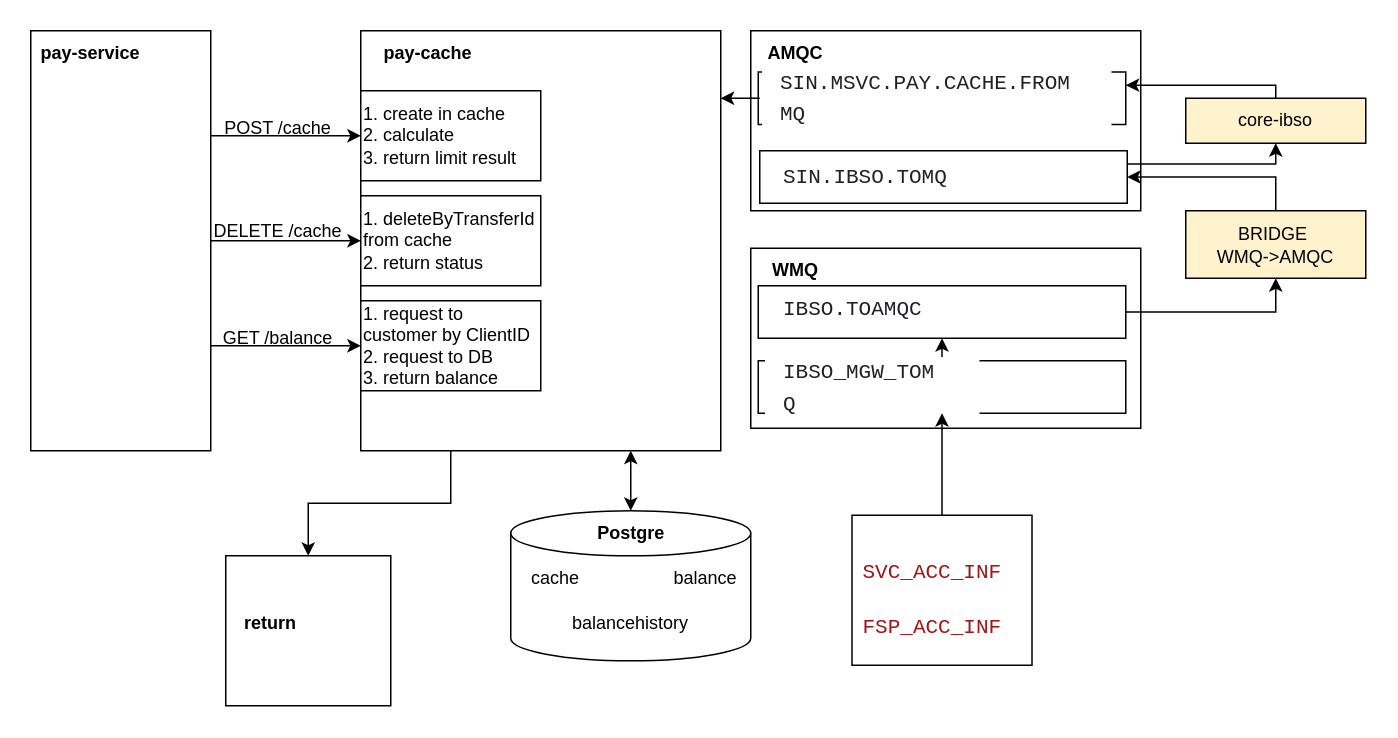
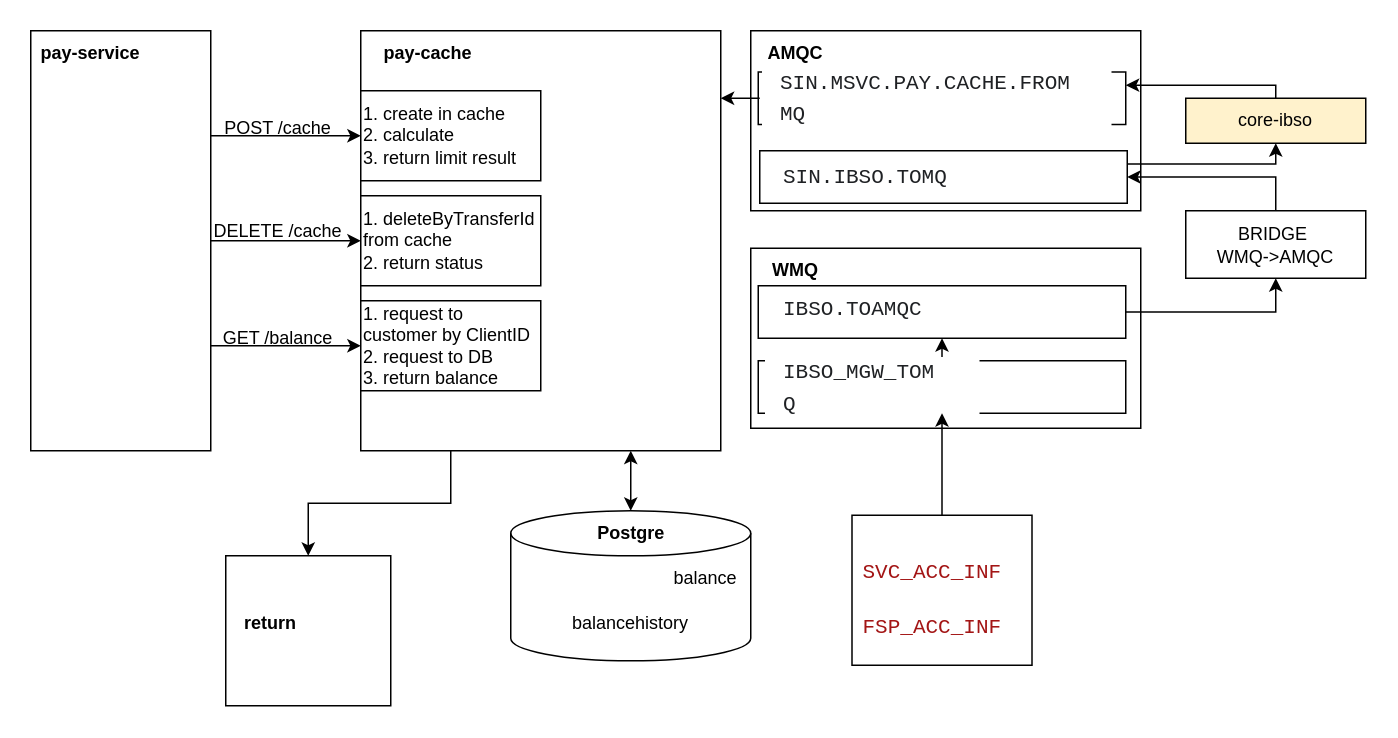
(1276, 245) -> (1276, 245)
(556, 578) -> none
